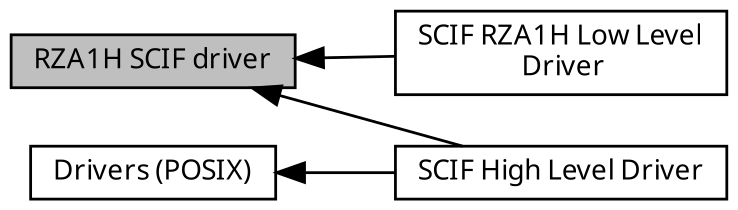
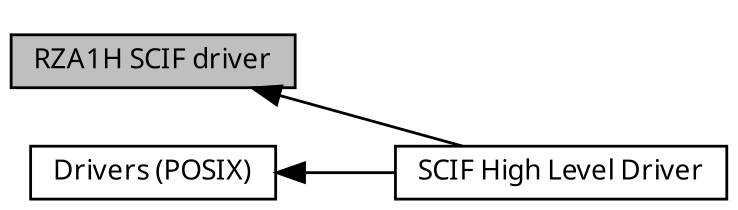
(561, 53) -> none
